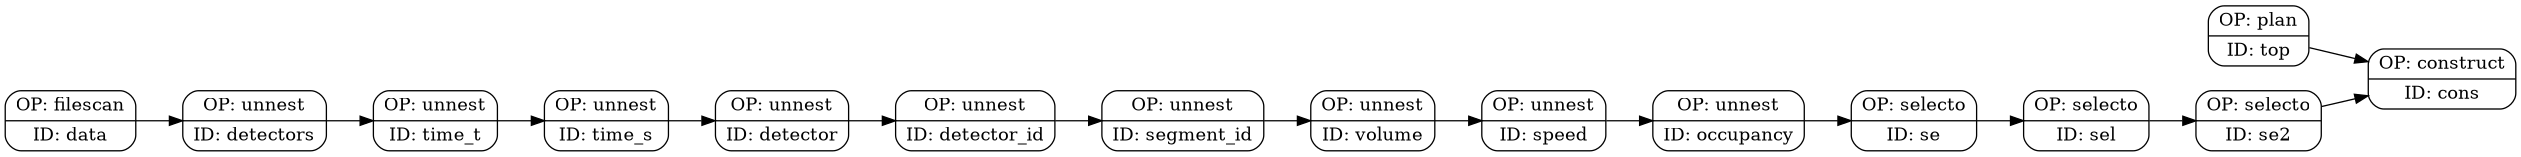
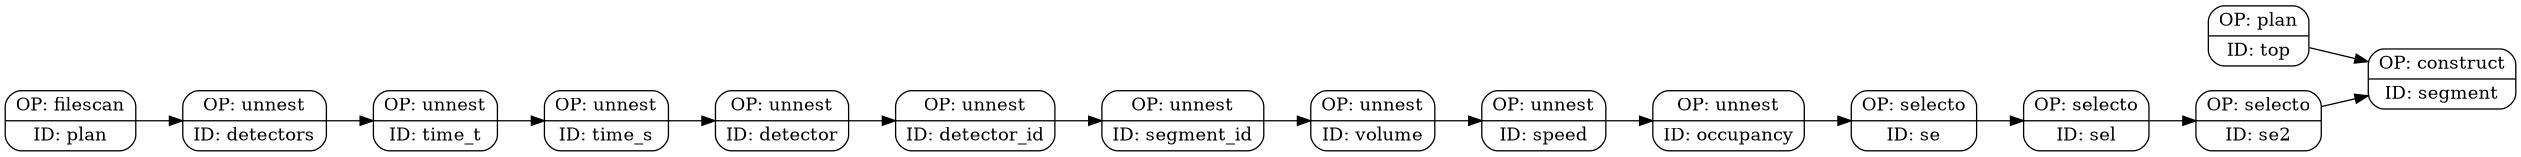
(2442, 93) -> (2442, 93)
(70, 135) -> (70, 135)
